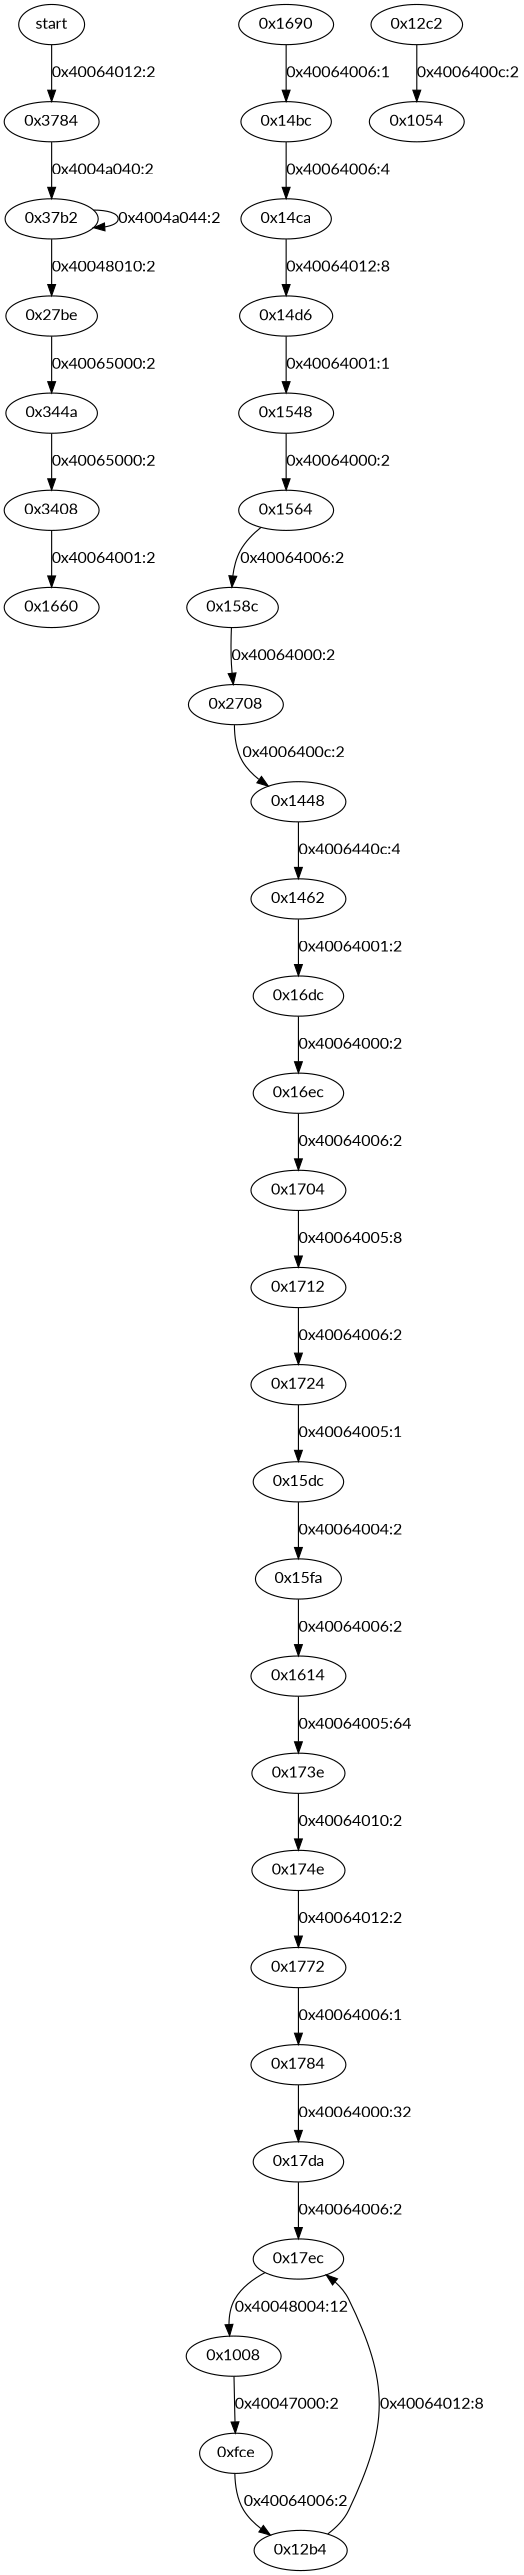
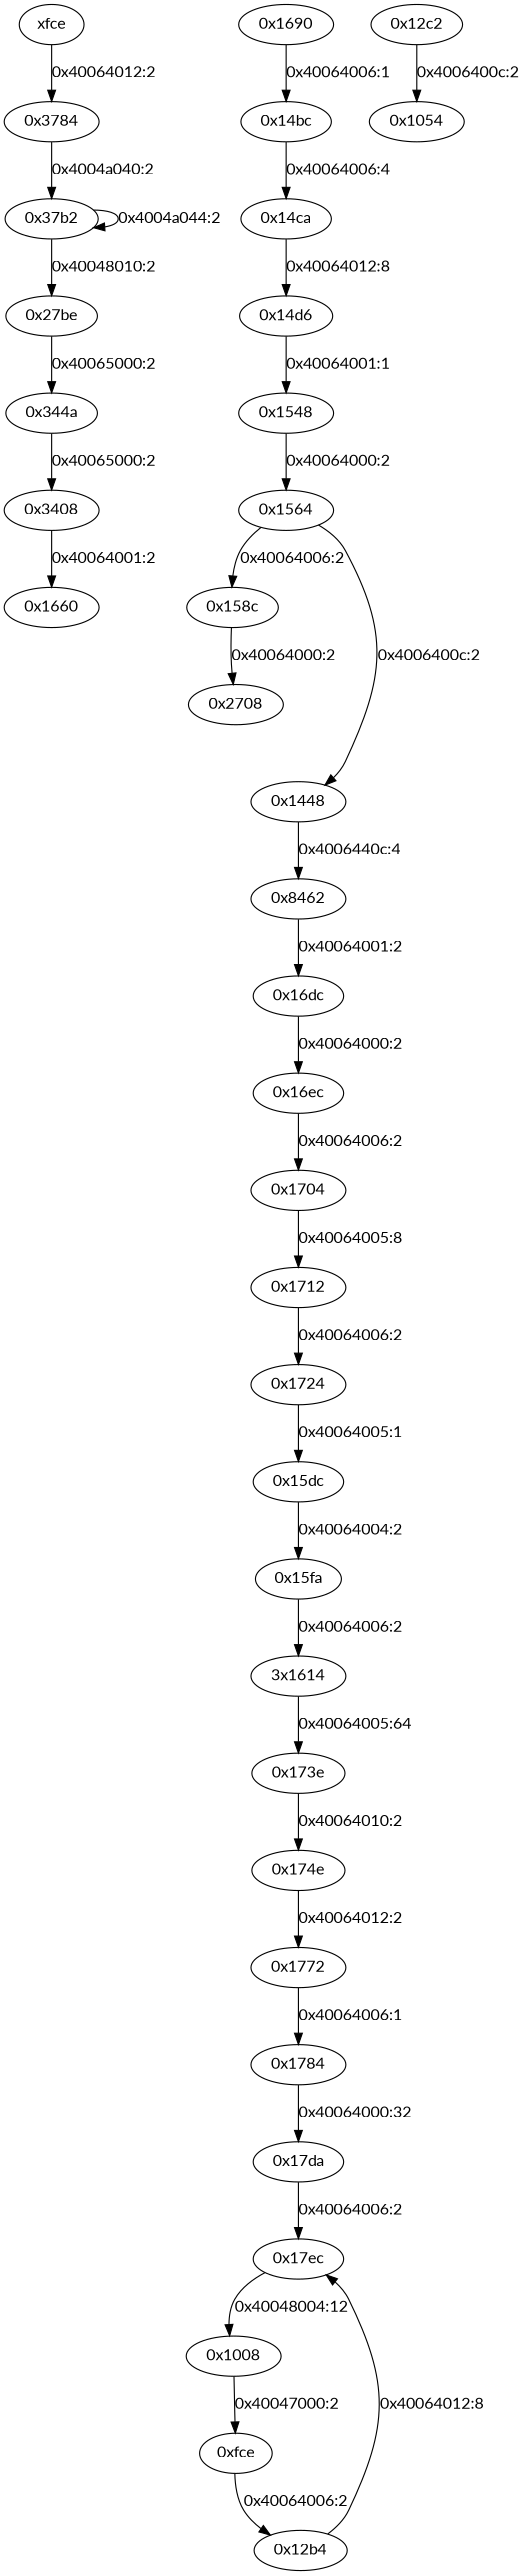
(52, 25) -> (52, 25)
(240, 755) -> (376, 647)
(298, 899) -> (298, 899)
(298, 1676) -> (298, 1676)
